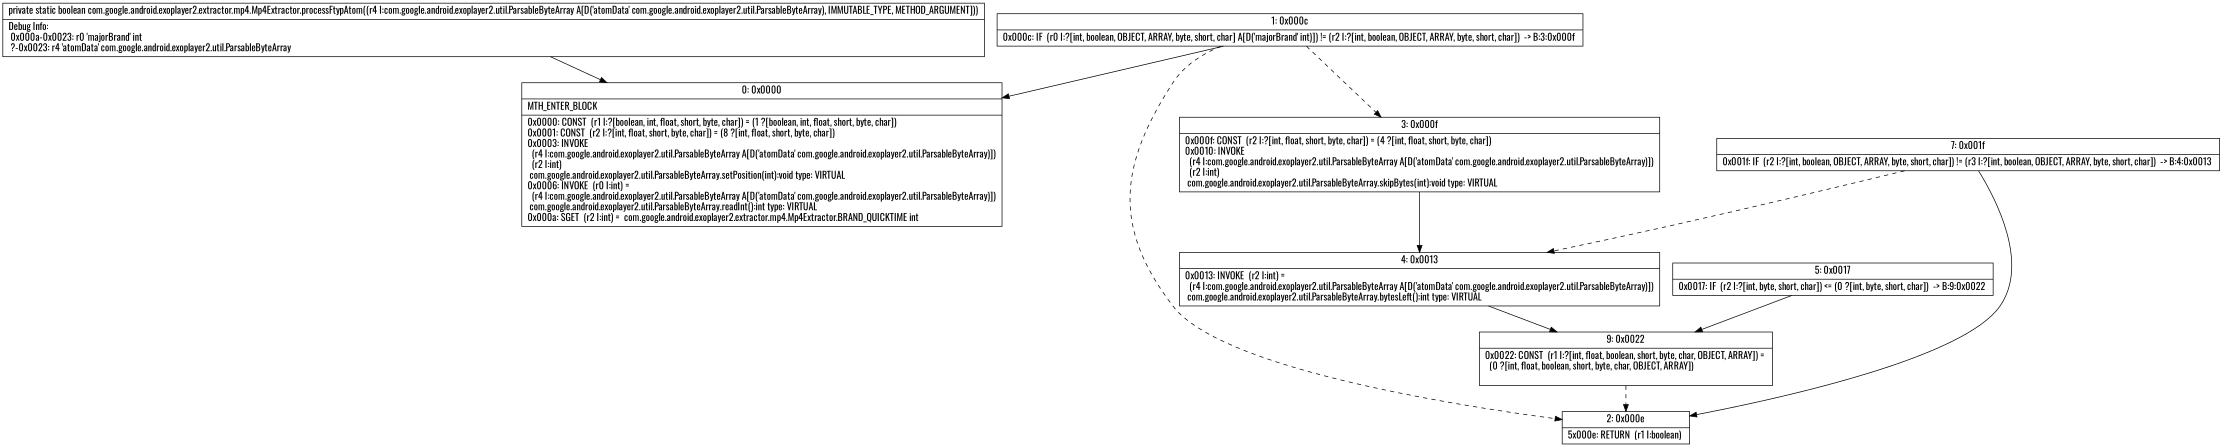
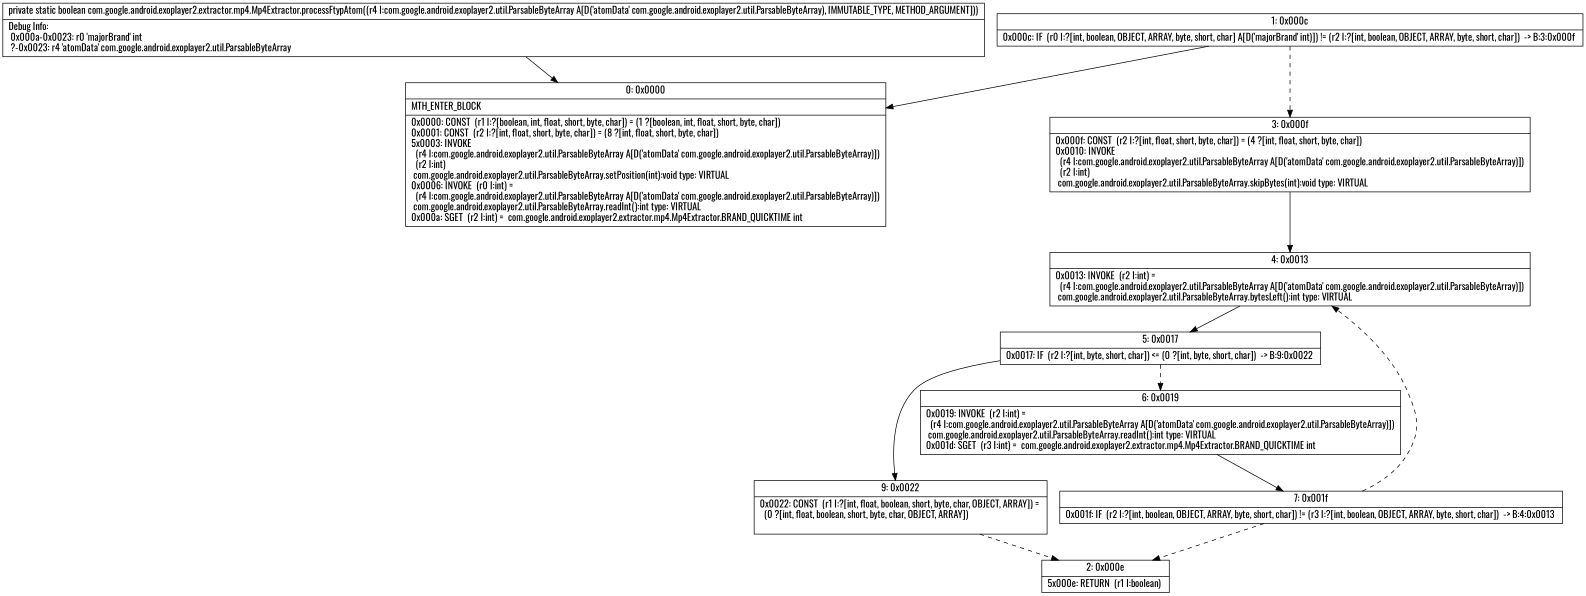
(560, 144) -> (444, 144)
(1519, 318) -> (1218, 317)
(1213, 335) -> none
(1923, 354) -> (1212, 541)
none -> (1160, 423)
